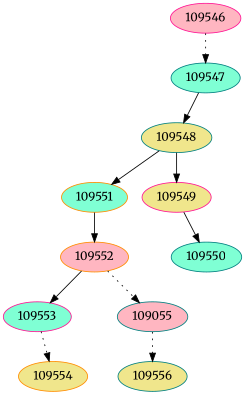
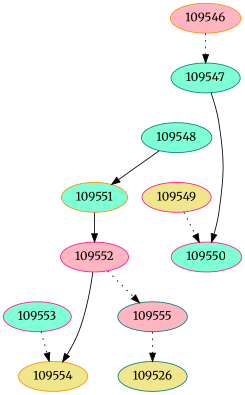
(206, 18) -> (206, 18)
(193, 104) -> (223, 163)
(177, 138) -> (177, 138)
(177, 163) -> none
(190, 224) -> (190, 224)
(95, 257) -> (95, 257)
(206, 257) -> (206, 257)
(69, 284) -> (84, 315)
(153, 317) -> (153, 317)
(153, 376) -> (153, 376)
